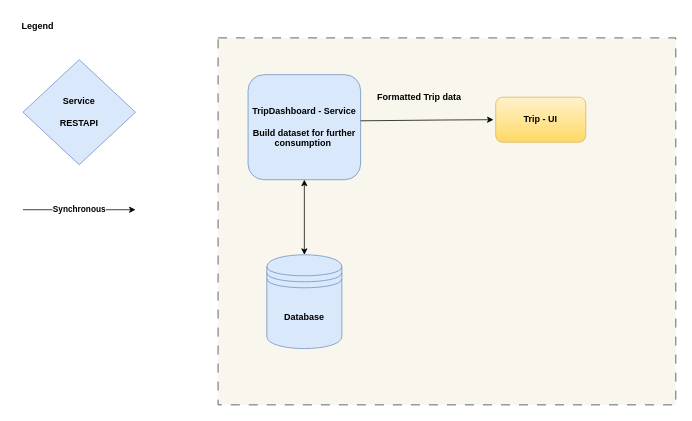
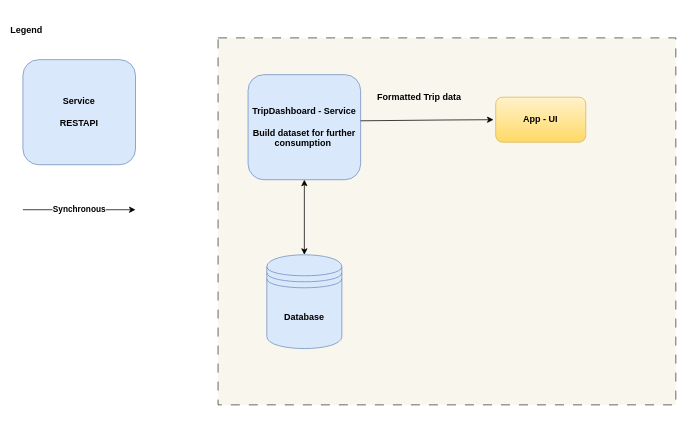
(38, 27) -> (27, 30)
(79, 112) -> (79, 112)
(540, 120) -> (540, 120)
